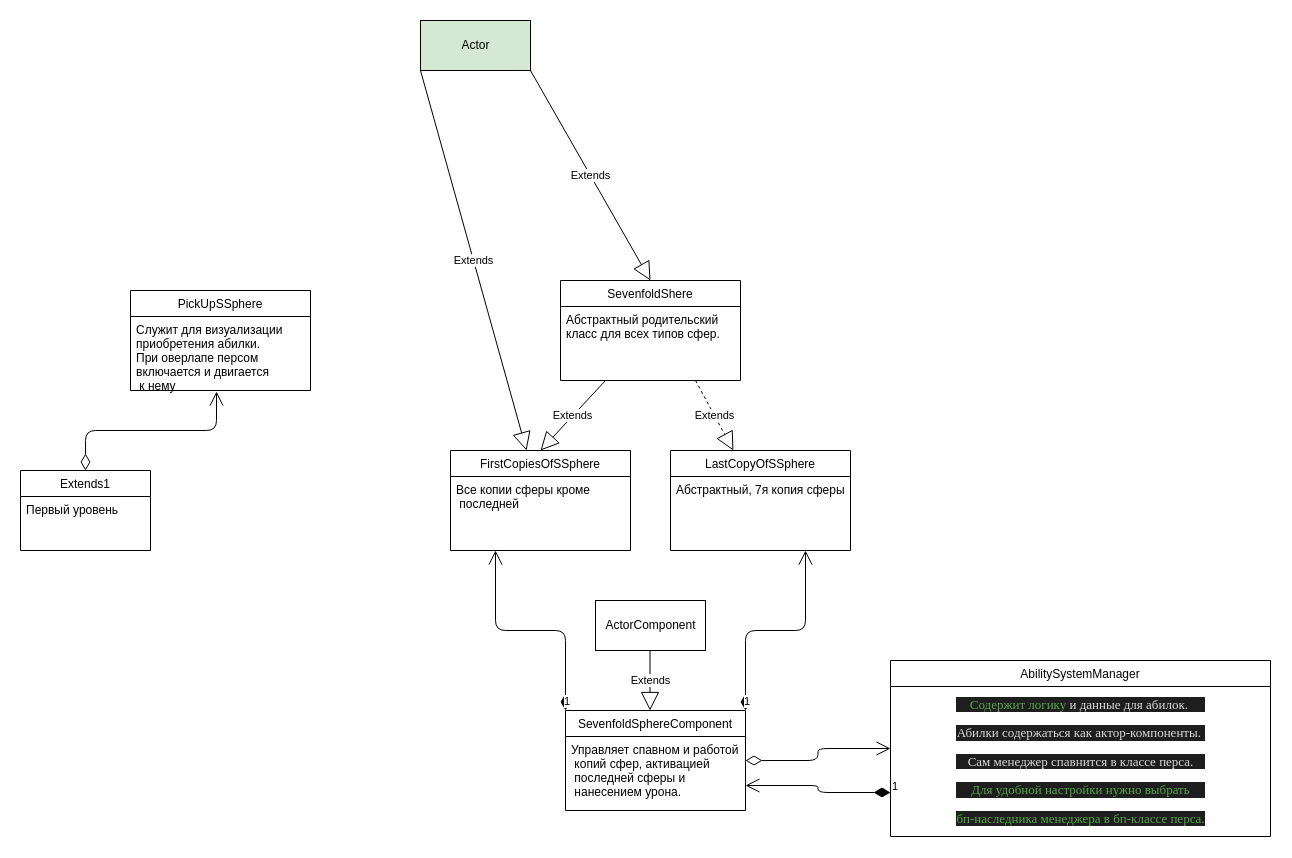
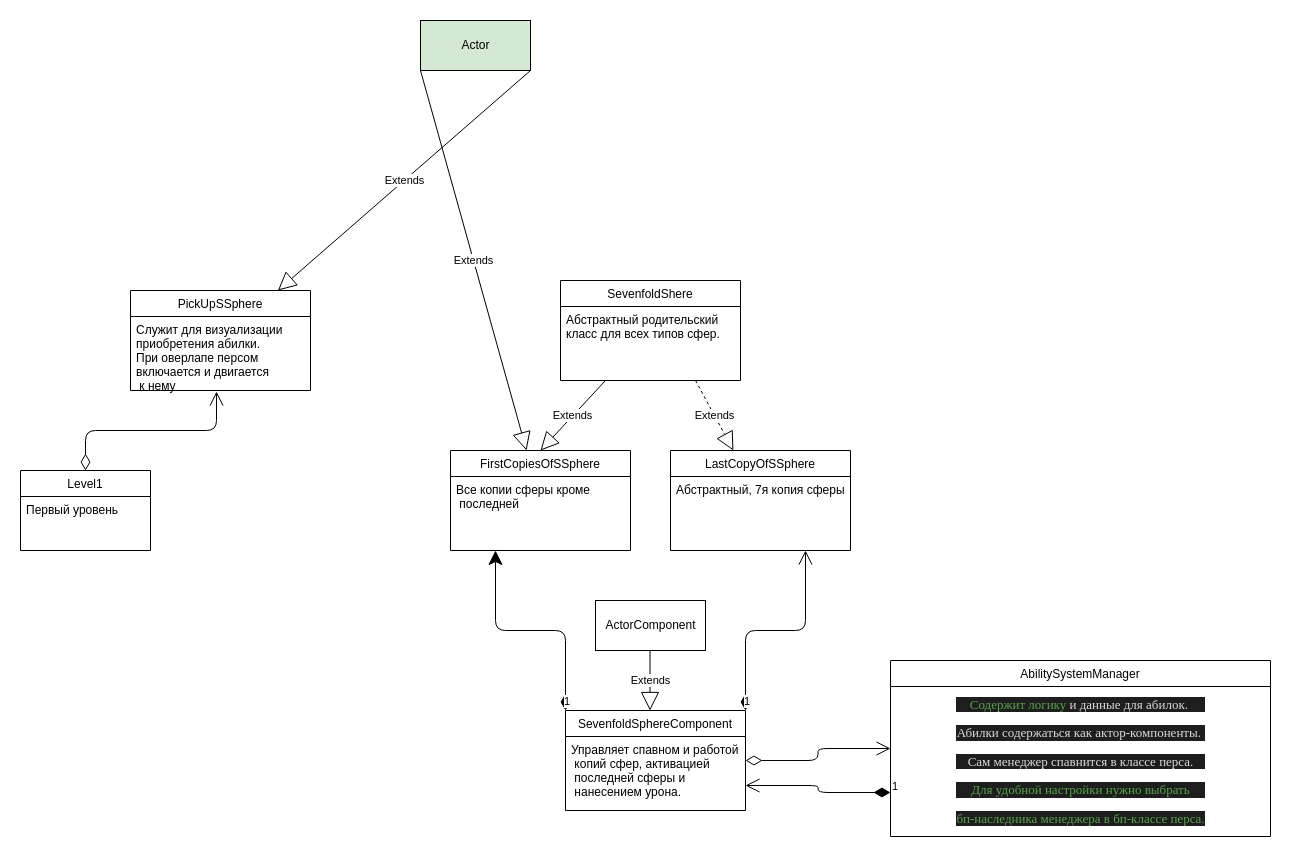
(586, 167) -> (411, 175)
(85, 484) -> (85, 484)
(496, 559) -> (496, 563)
